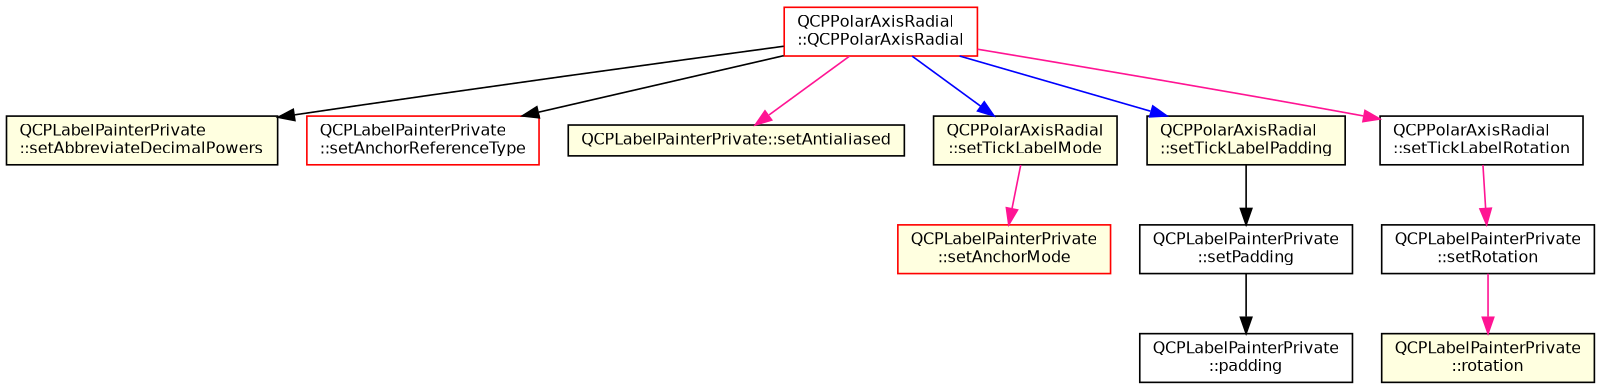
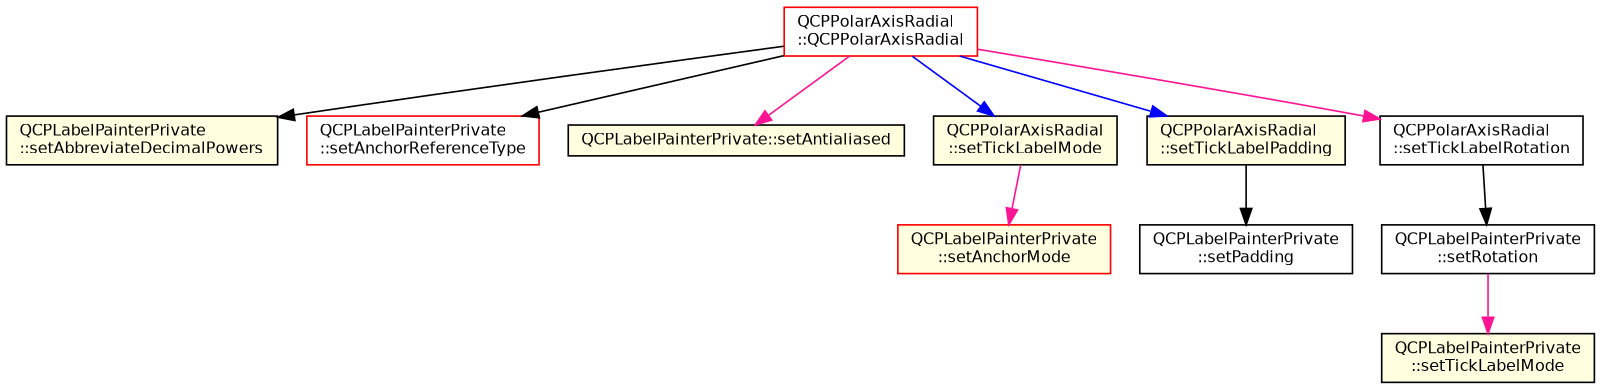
(1484, 187) -> (1484, 187)
(1246, 358) -> none
(1488, 358) -> (1488, 358)
